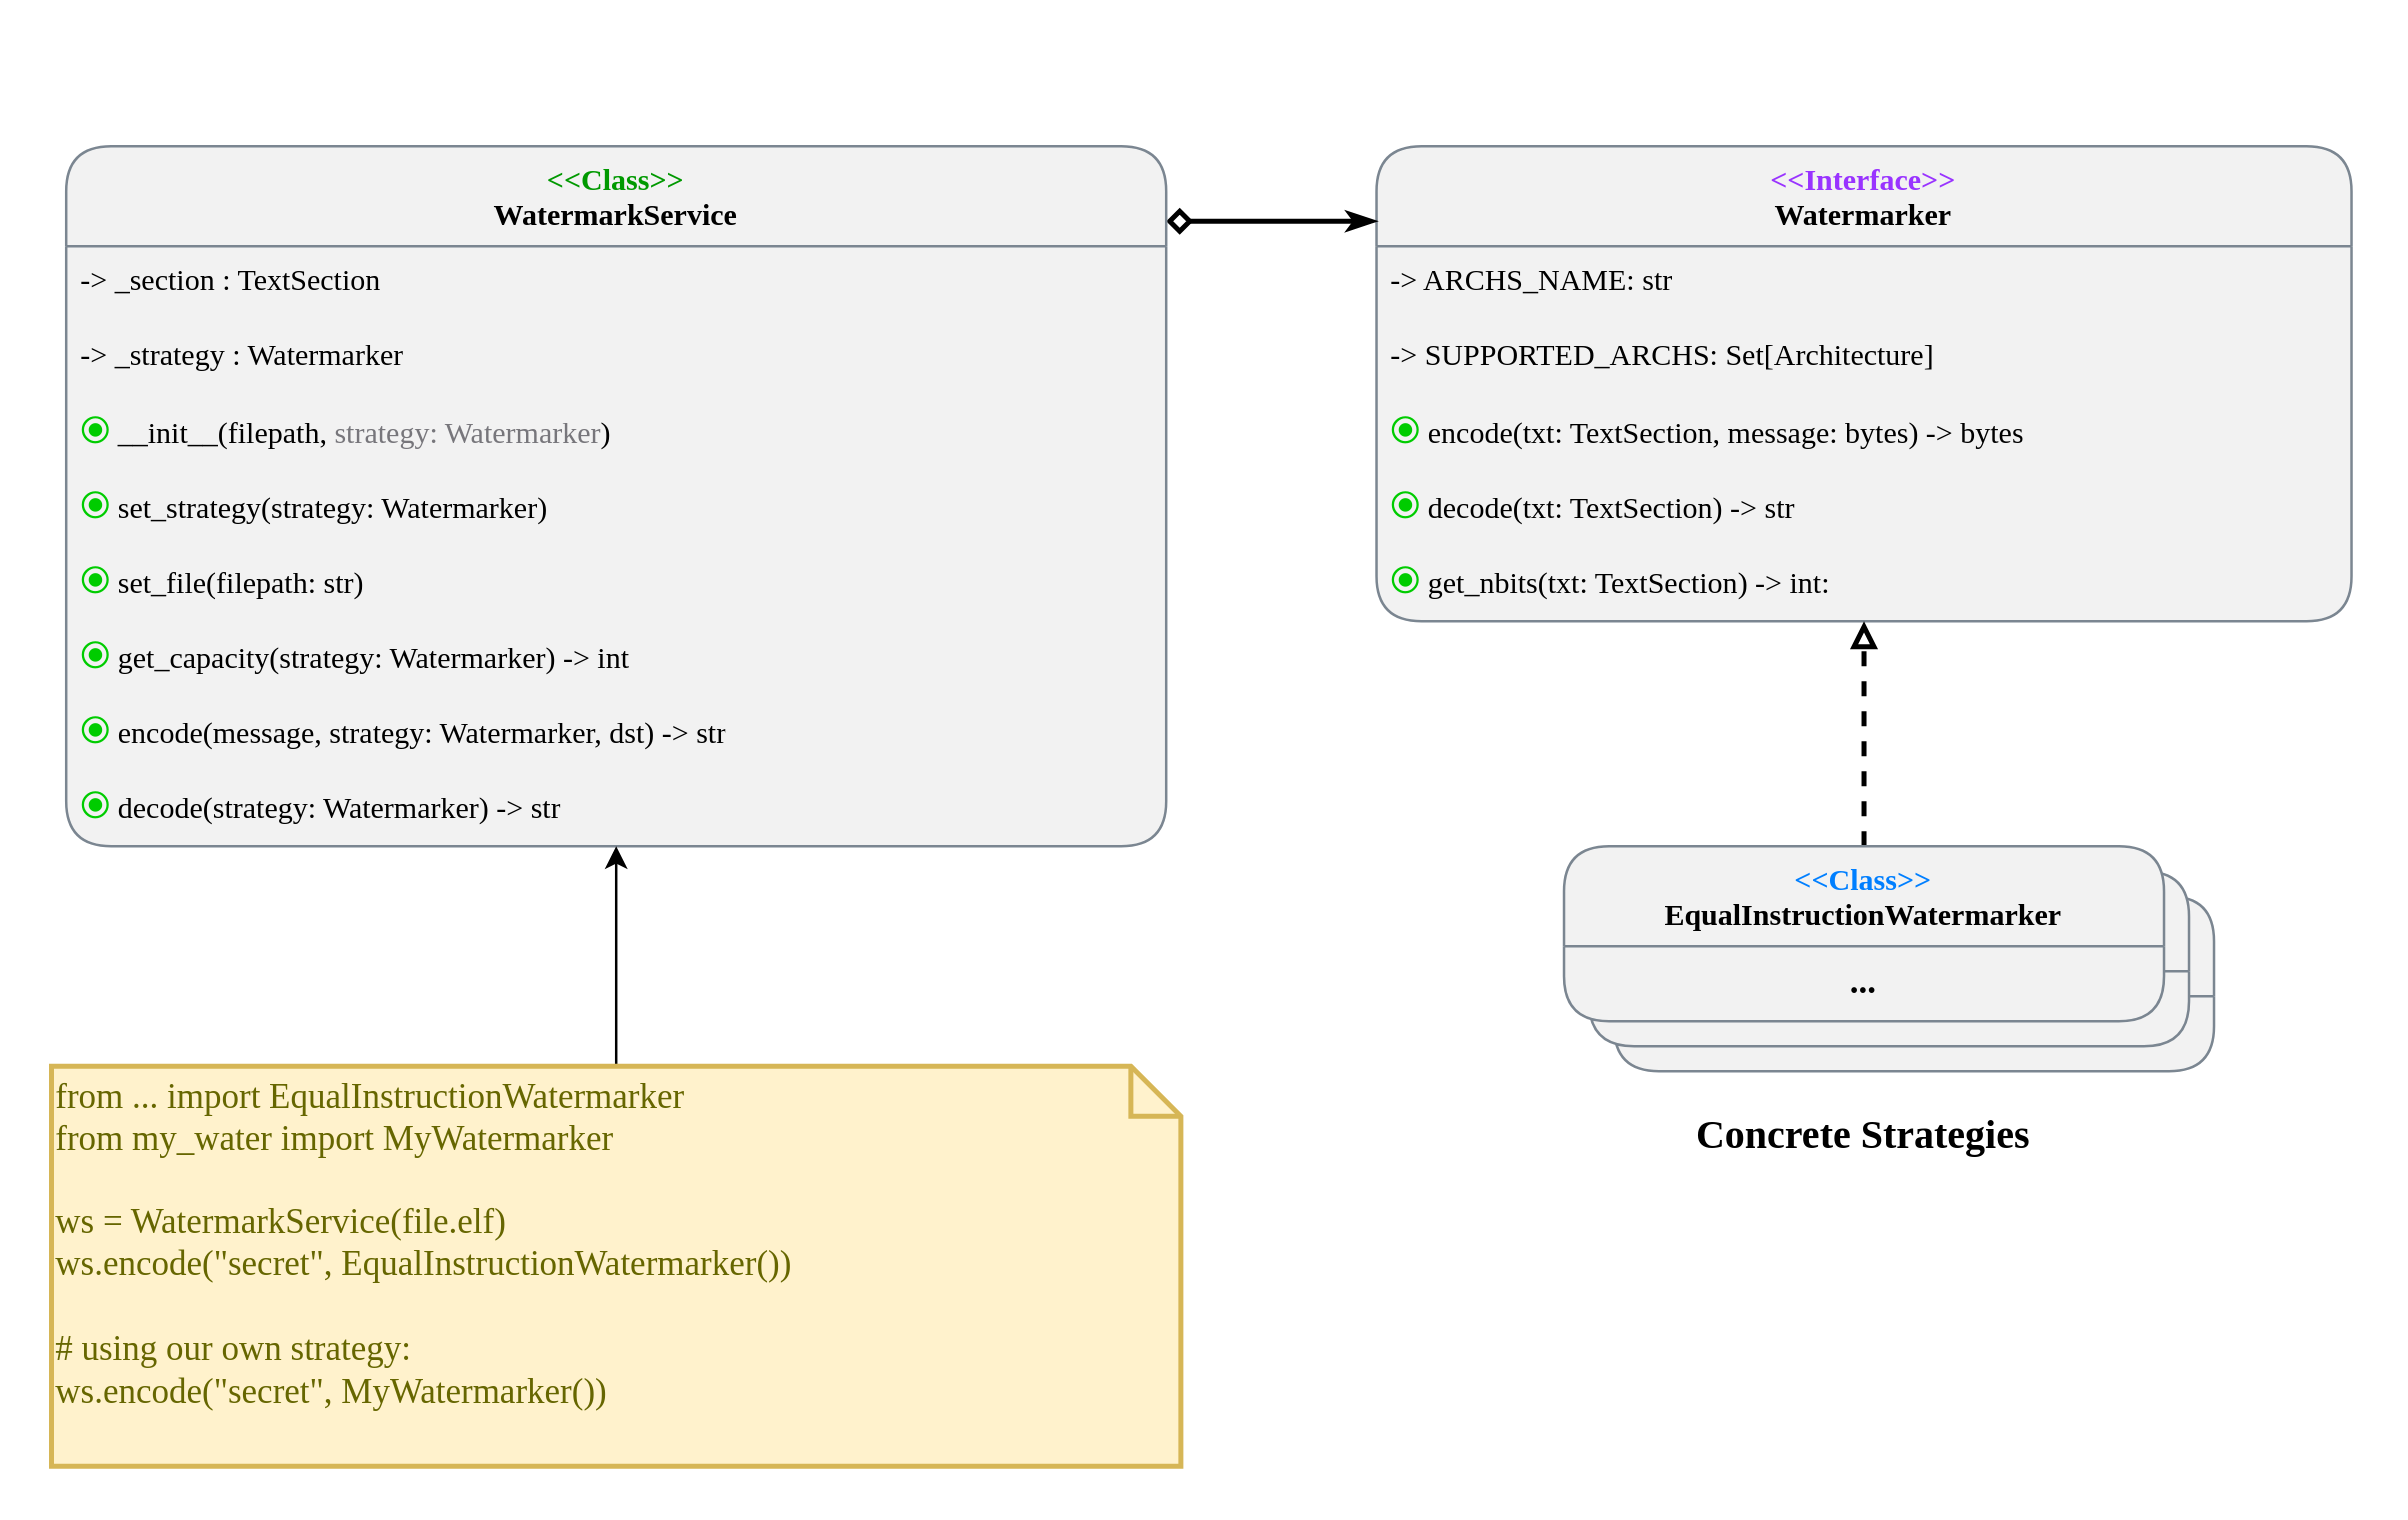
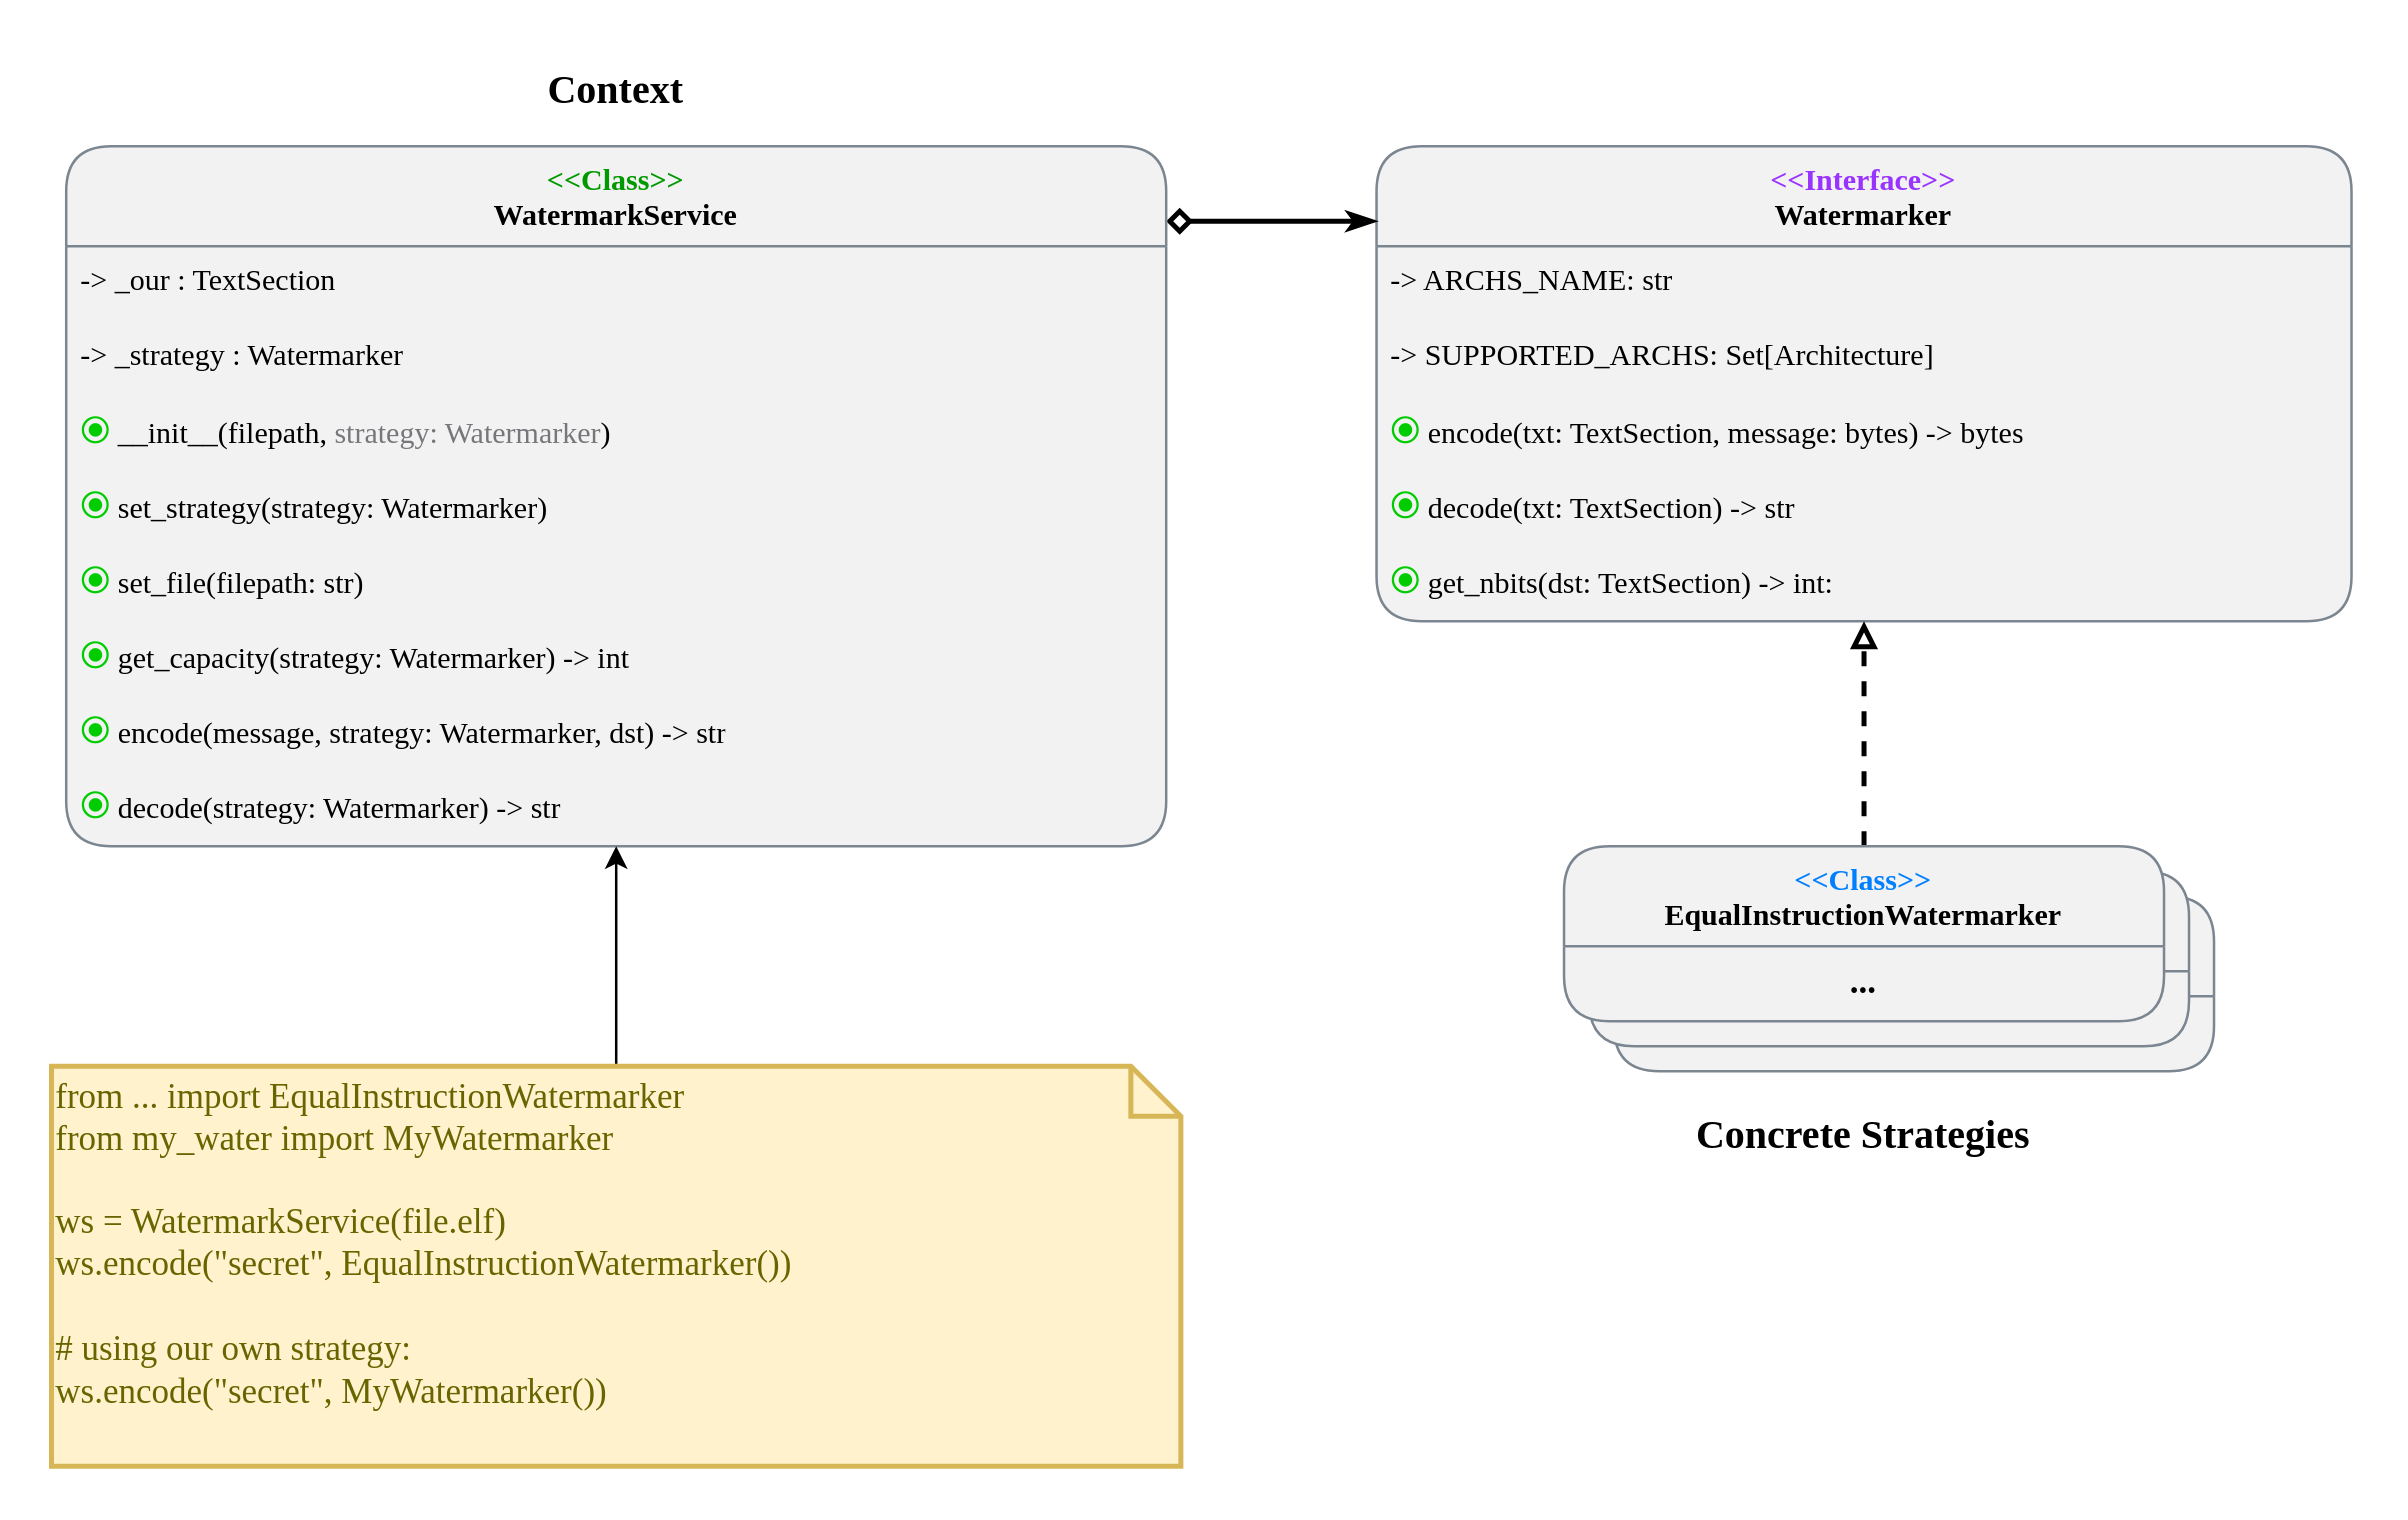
none -> (616, 89)
(268, 282) -> (238, 282)
(1667, 582) -> (1667, 582)
